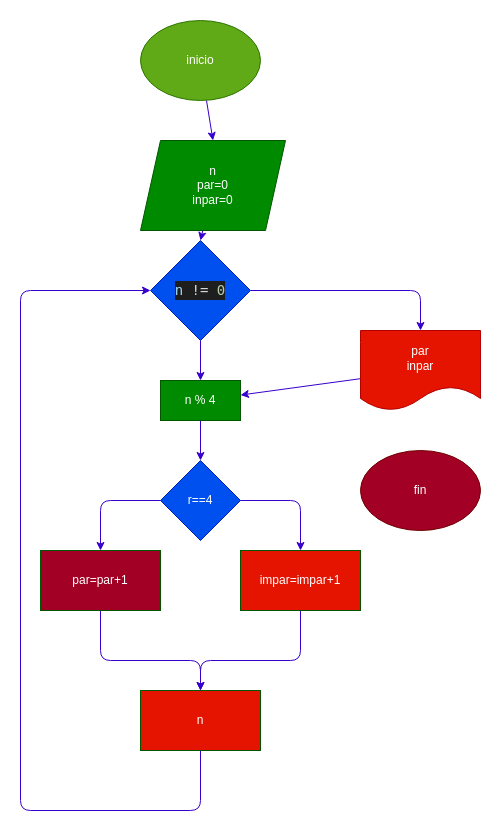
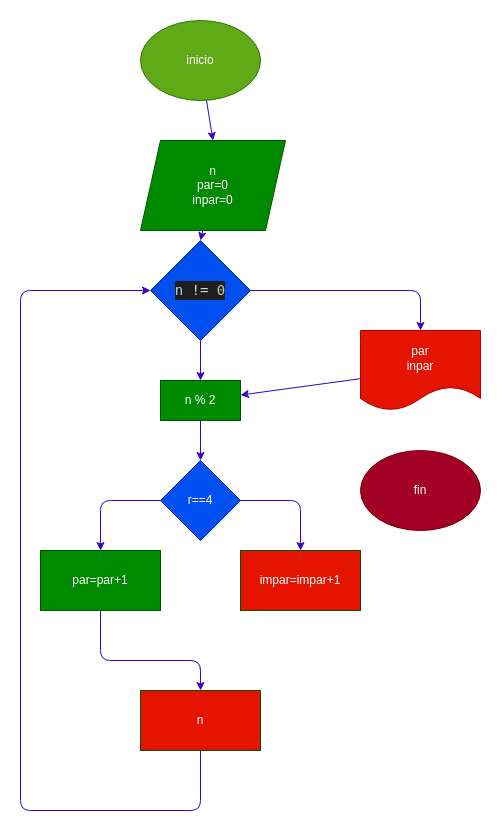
(201, 401) -> (201, 401)
(101, 581) -> (101, 581)
(273, 661) -> none
